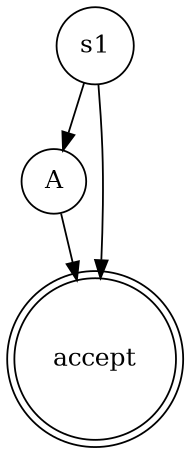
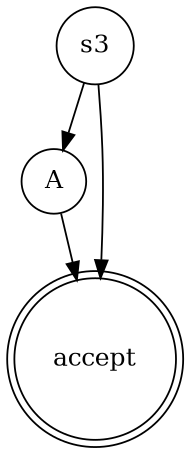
(95, 46) -> (95, 46)
